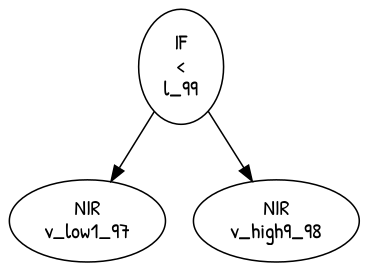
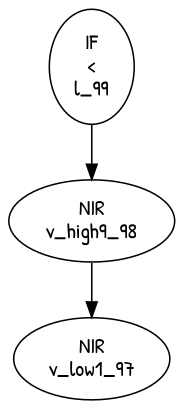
(137, 140) -> (92, 282)
